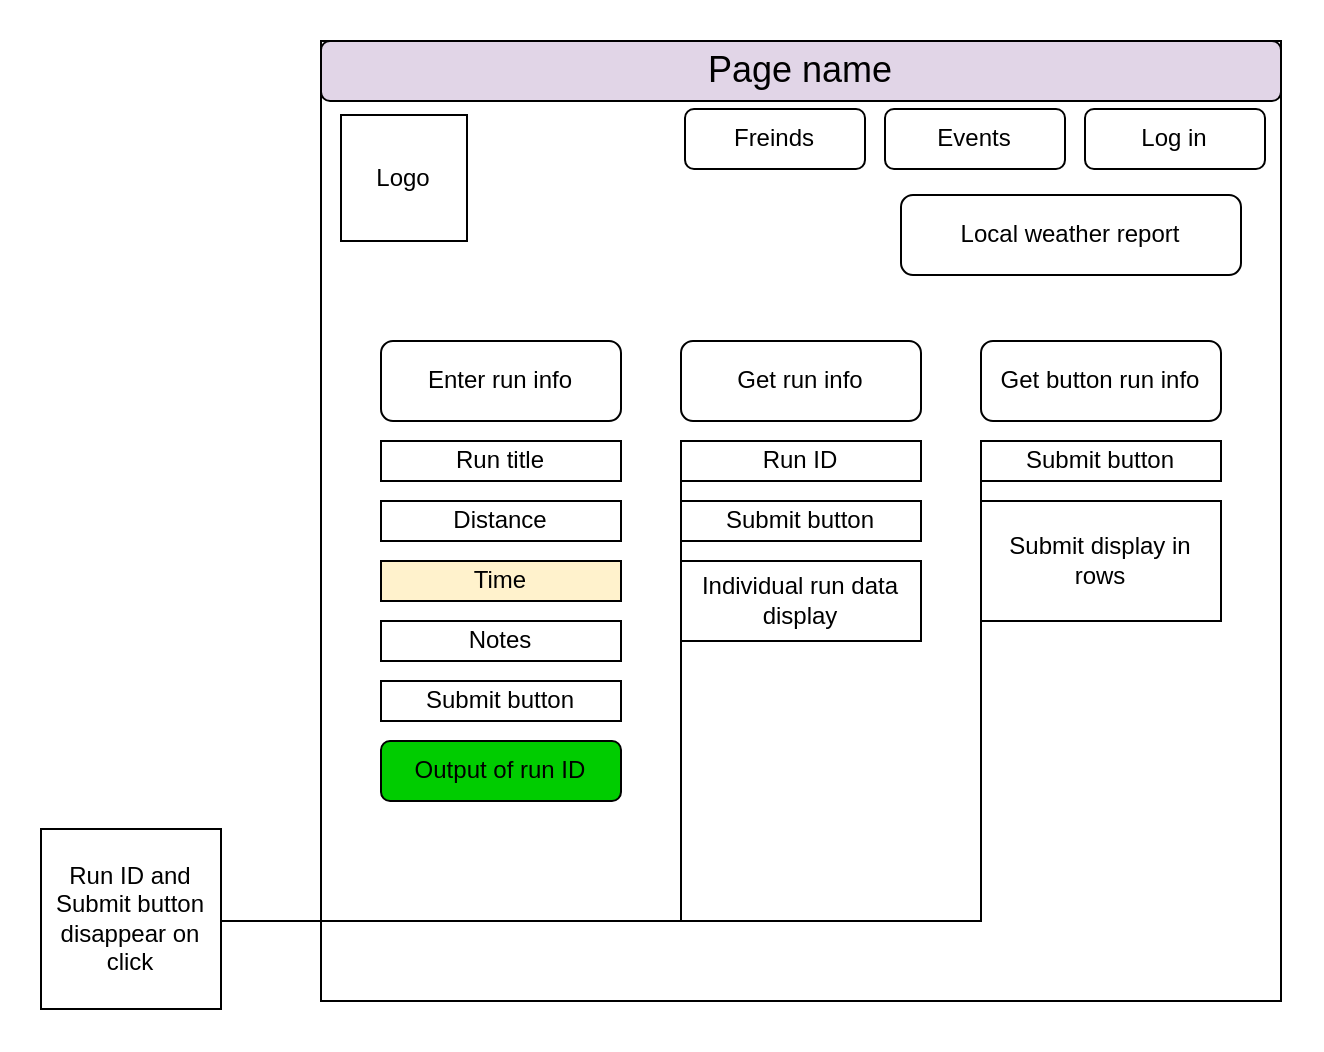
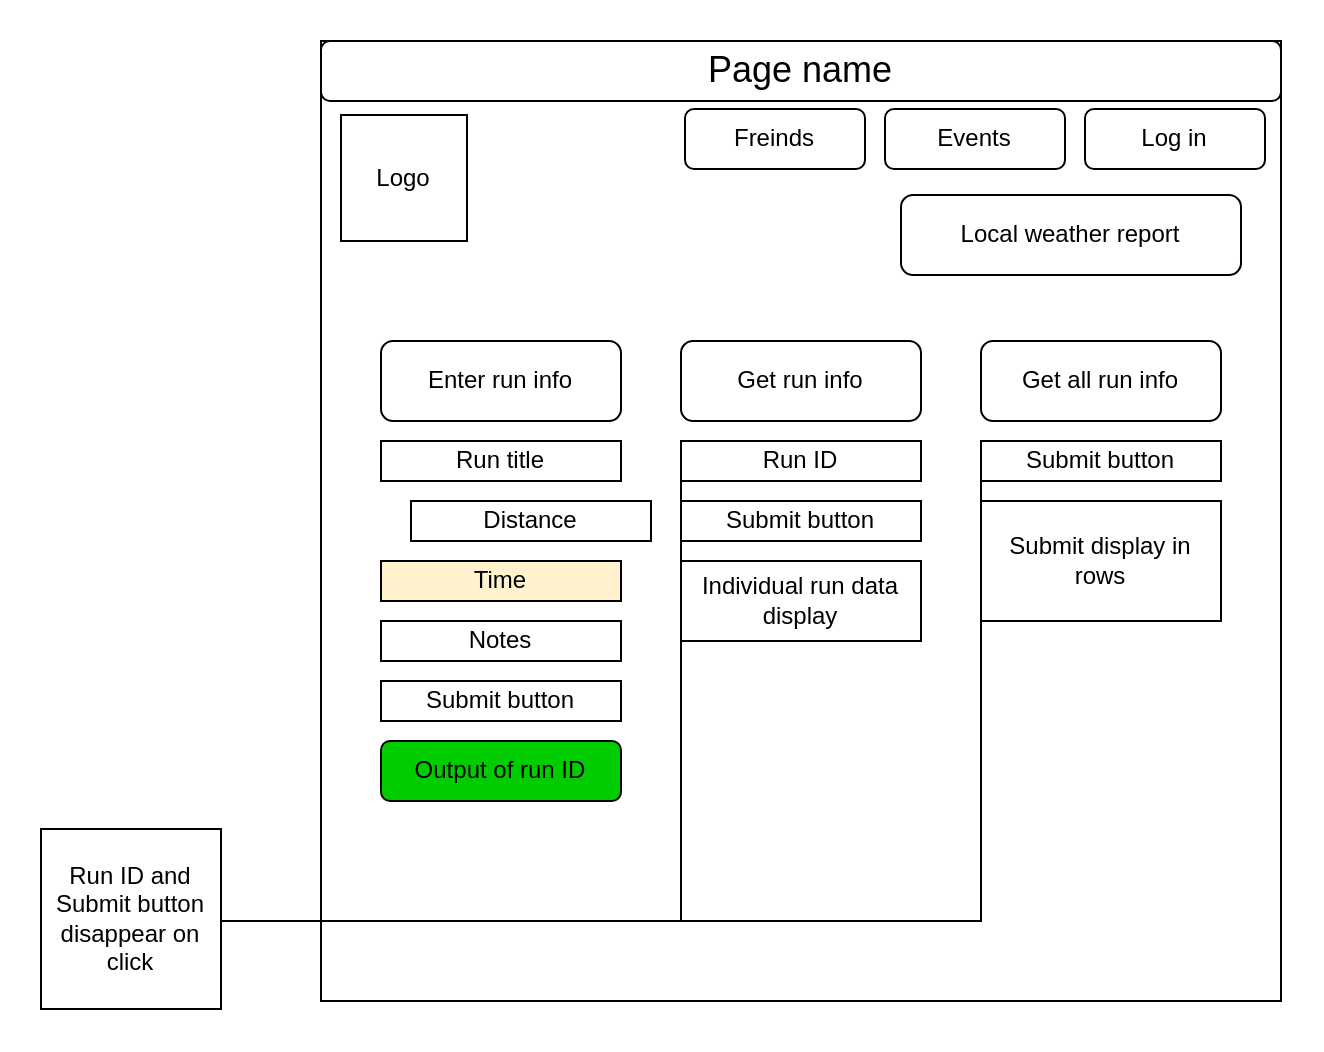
(801, 71) -> (801, 71)
(1101, 381) -> (1101, 381)
(501, 521) -> (531, 521)
